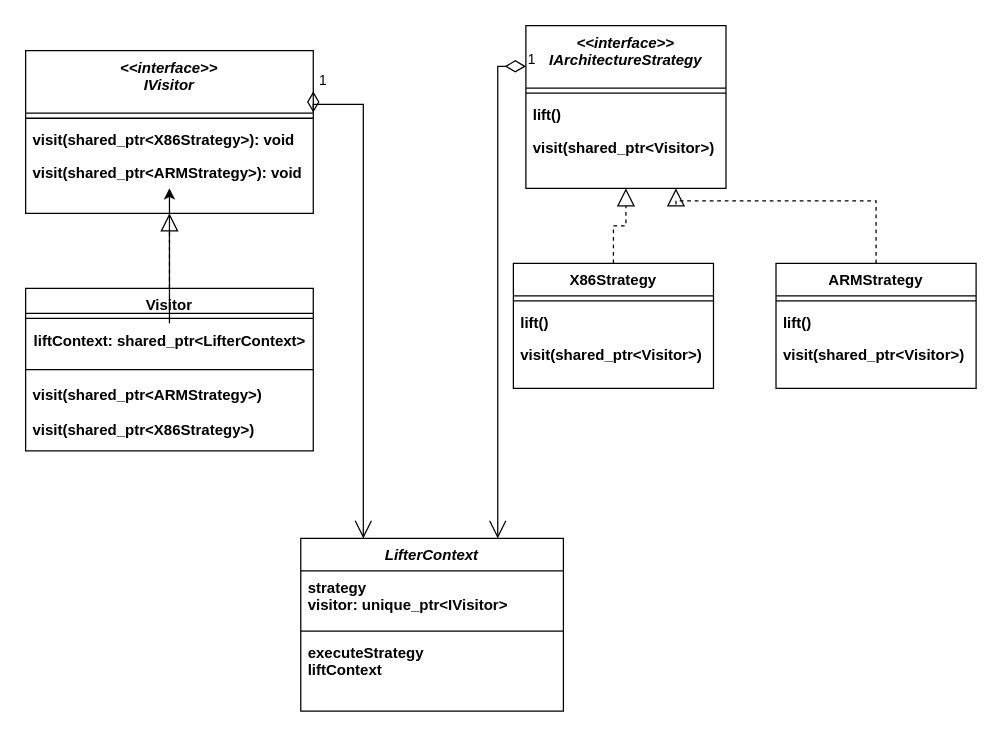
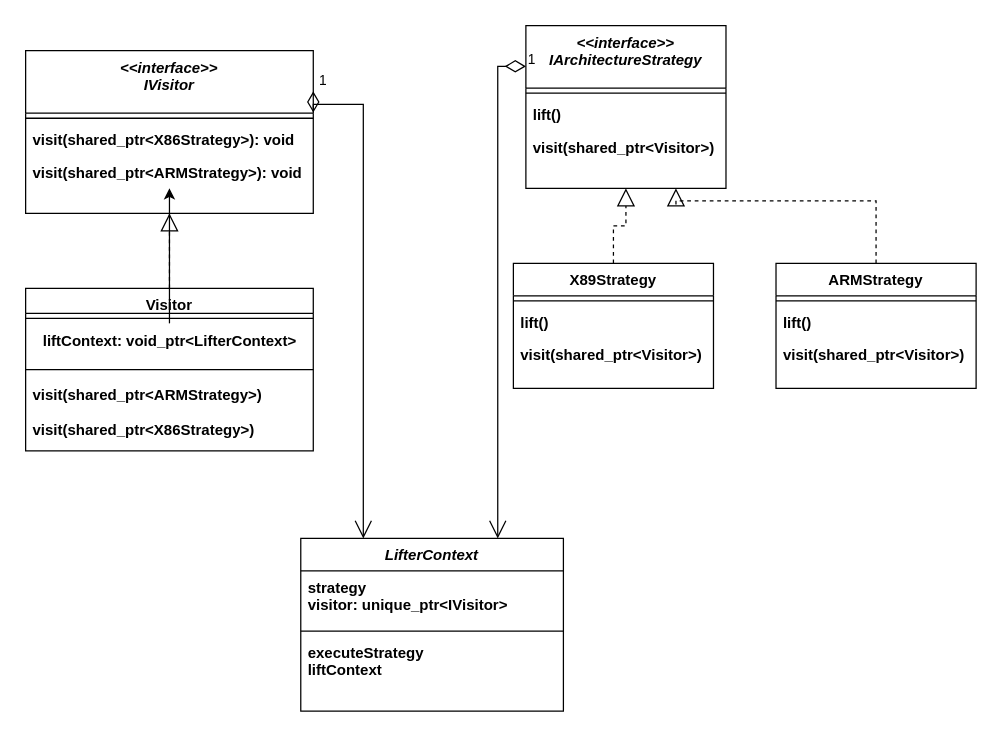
(613, 280) -> (613, 280)
(170, 342) -> (170, 342)
